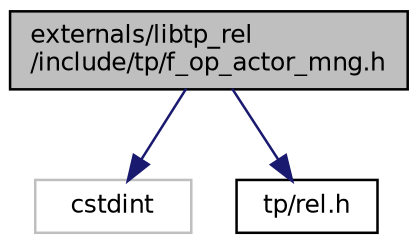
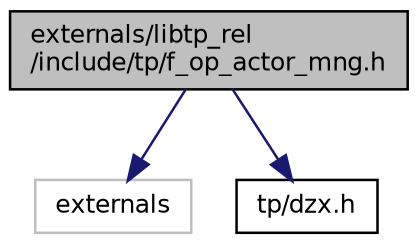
(113, 206) -> (113, 206)
(307, 206) -> (307, 206)
